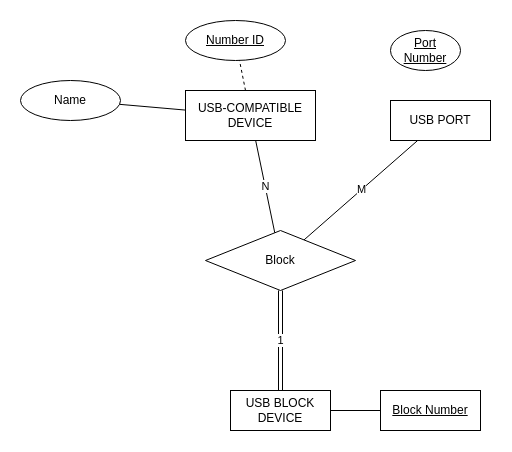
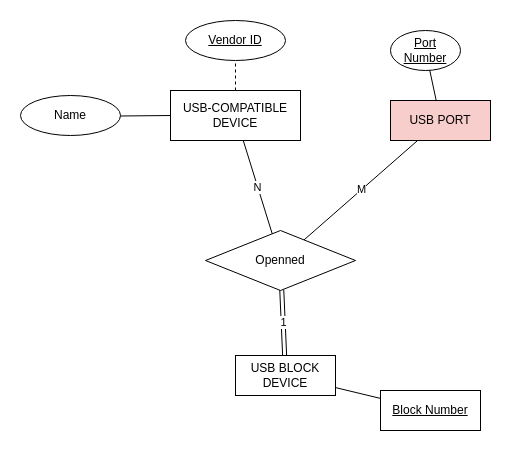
(236, 41) -> (236, 41)
none -> (433, 85)
(71, 101) -> (71, 116)
(251, 116) -> (236, 116)
(441, 121) -> (441, 121)
(281, 261) -> (281, 261)
(281, 411) -> (286, 376)
